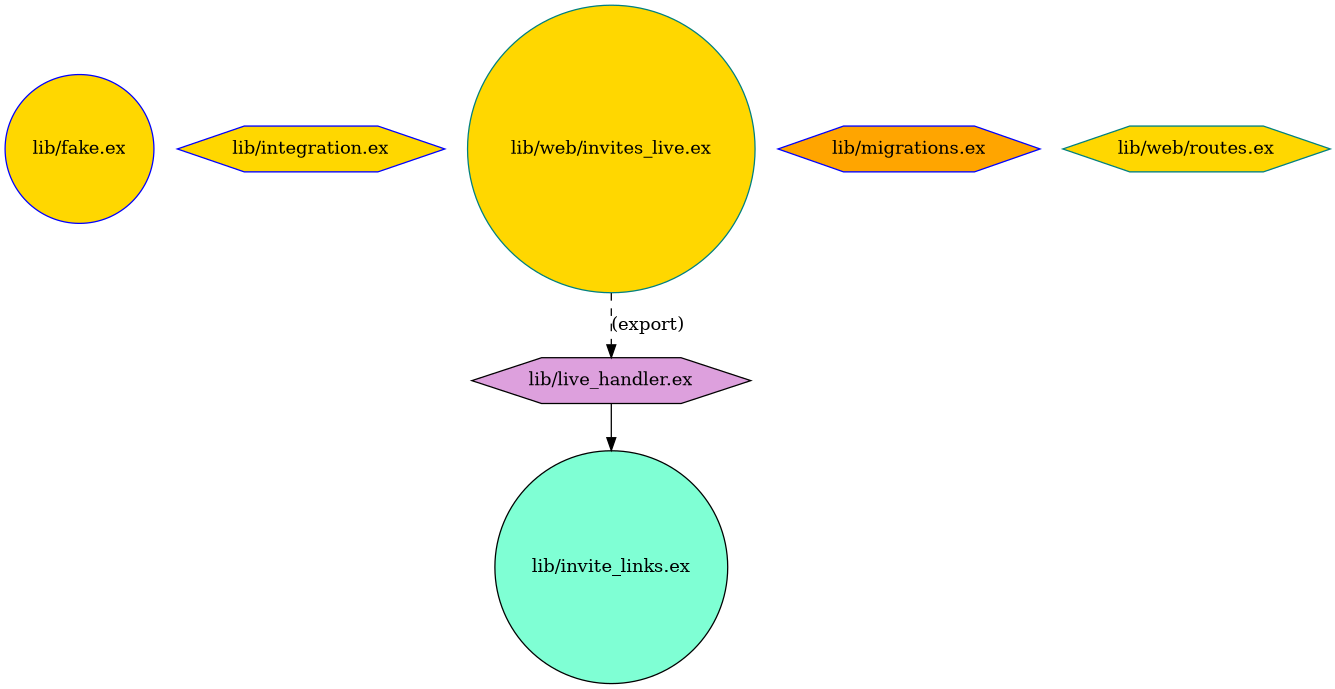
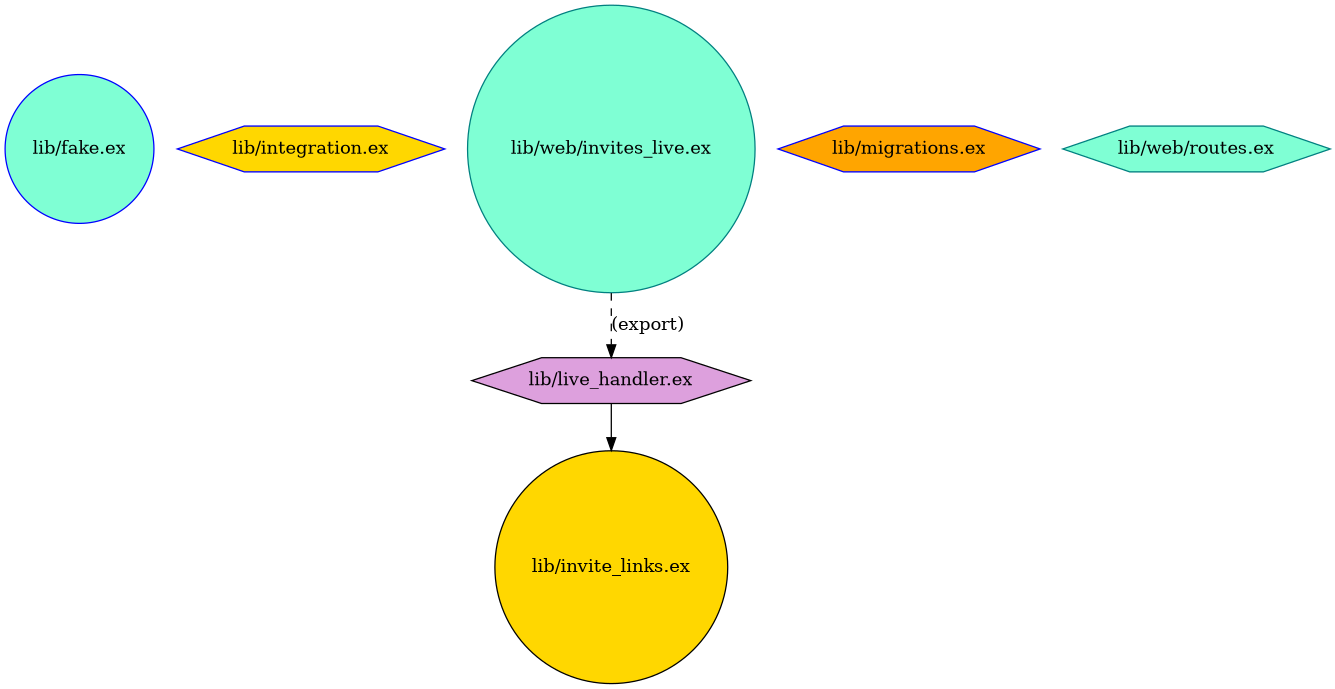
(80, 149) -> (80, 149)
(611, 149) -> (611, 149)
(1197, 149) -> (1197, 149)
(611, 567) -> (611, 567)
